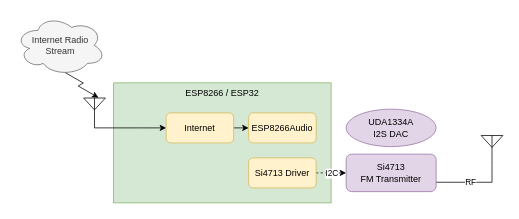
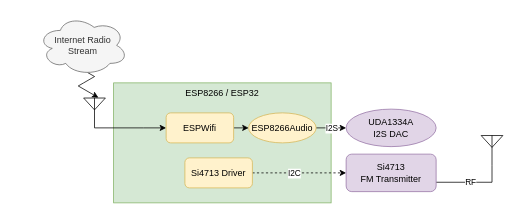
(60, 45) -> (83, 45)
(200, 128) -> (200, 128)
(282, 128) -> (282, 128)
none -> (334, 128)
(282, 173) -> (219, 173)
